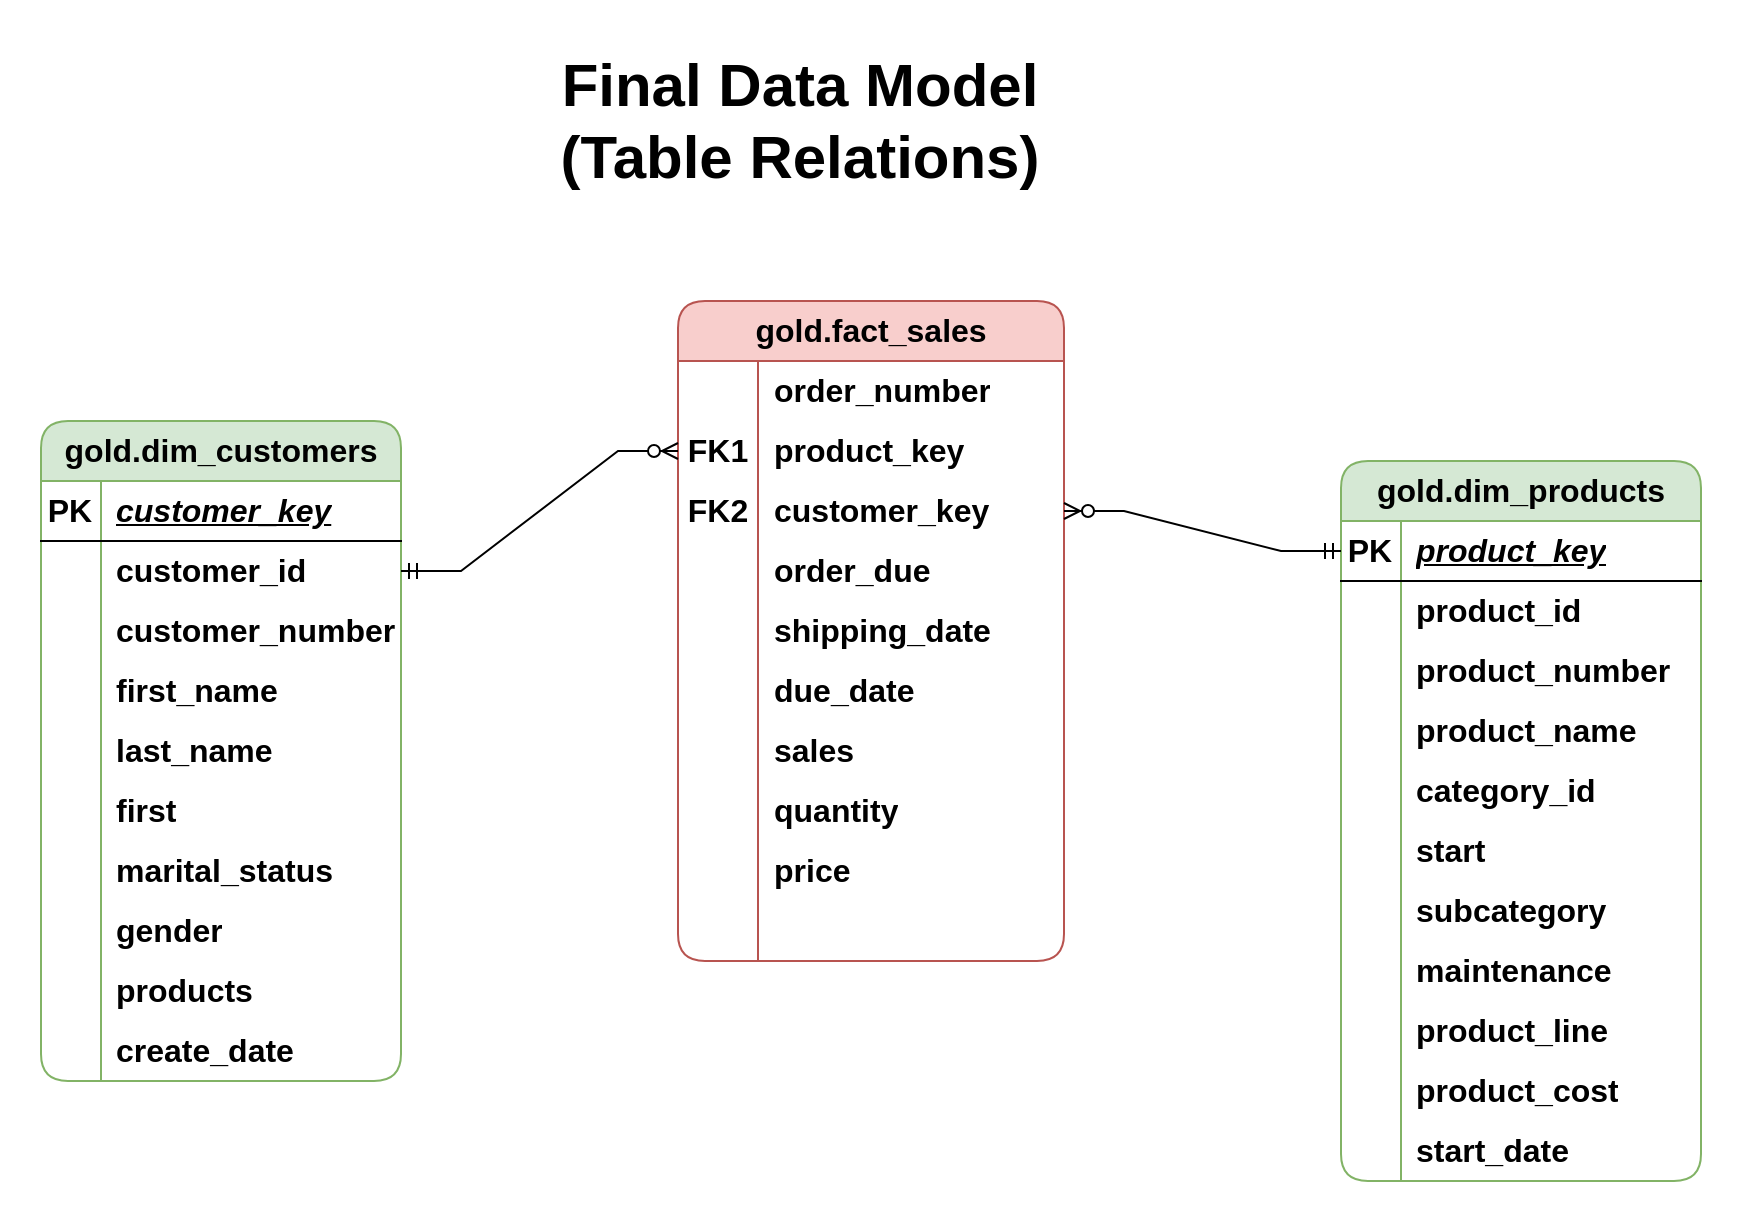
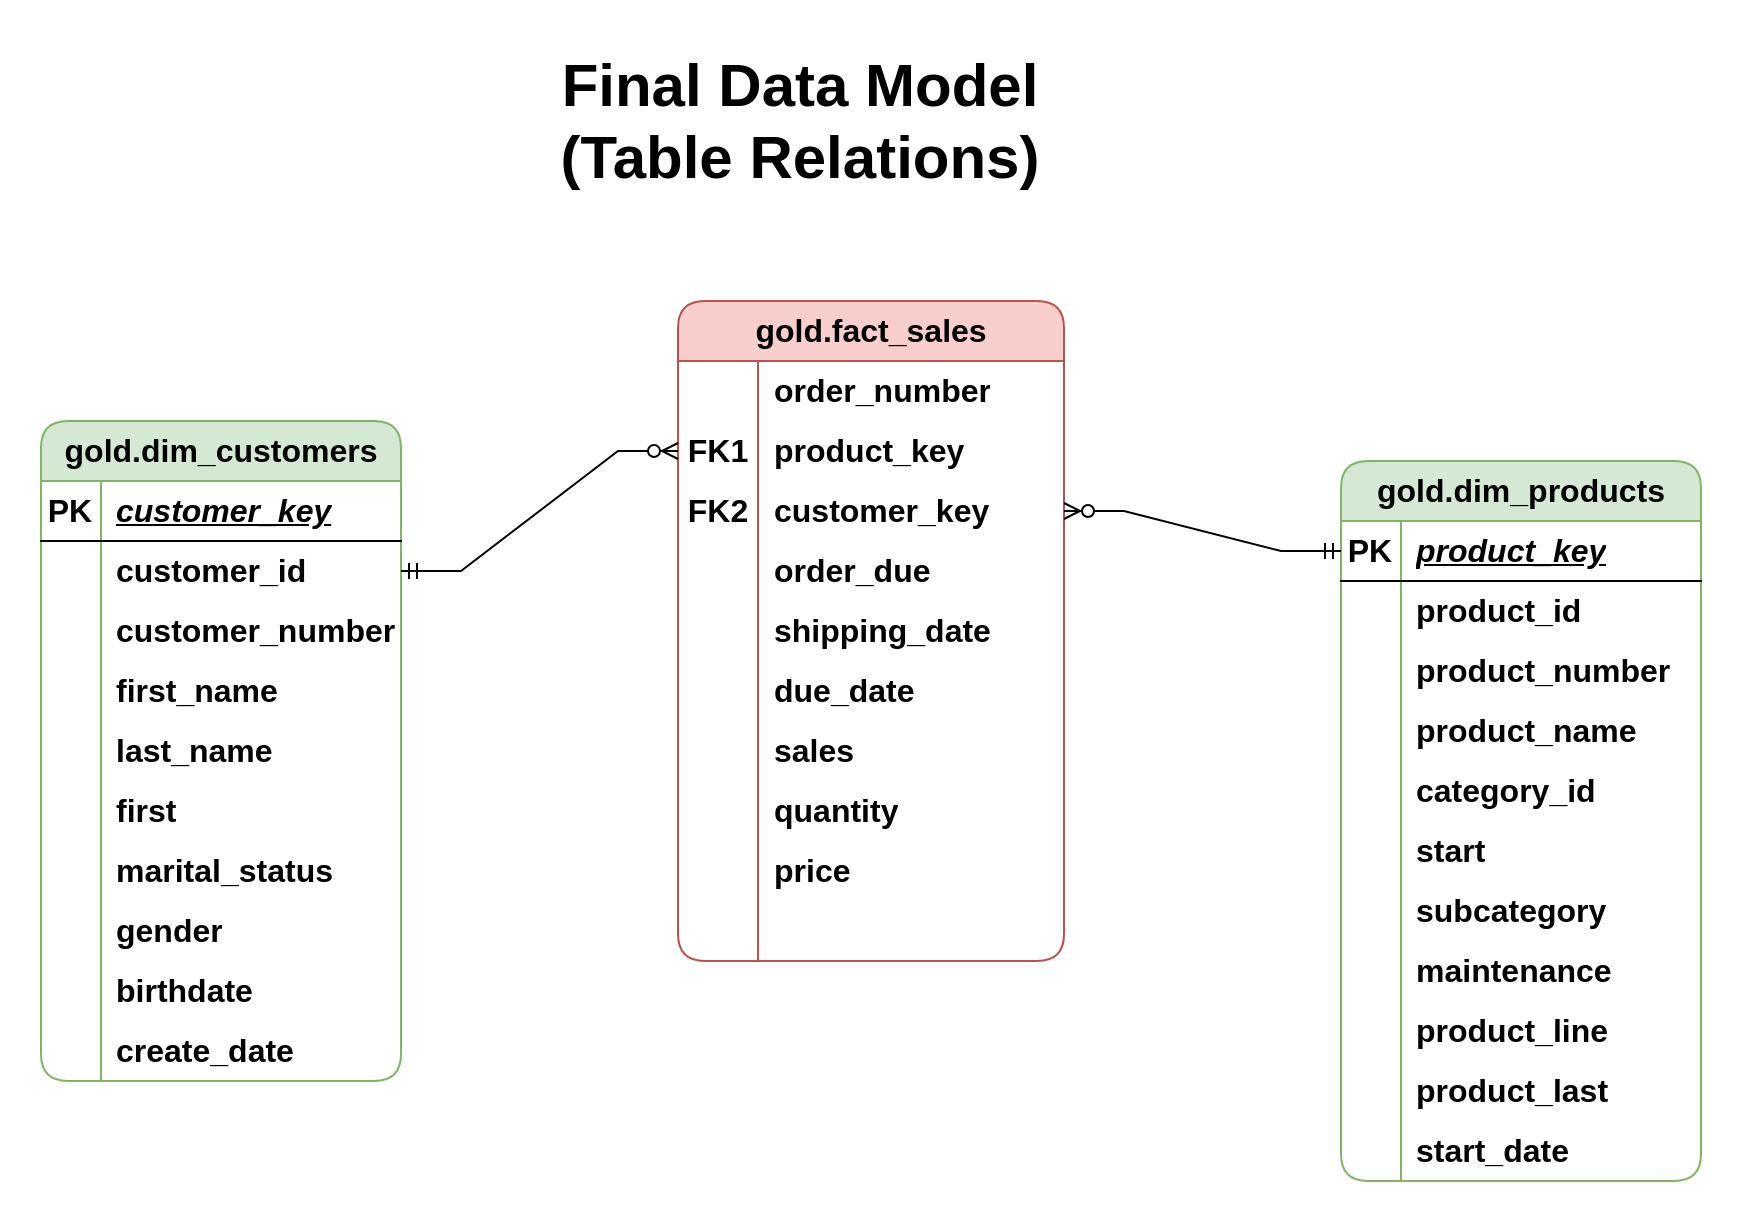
(189, 991) -> (193, 991)
(1525, 1091) -> (1520, 1091)
